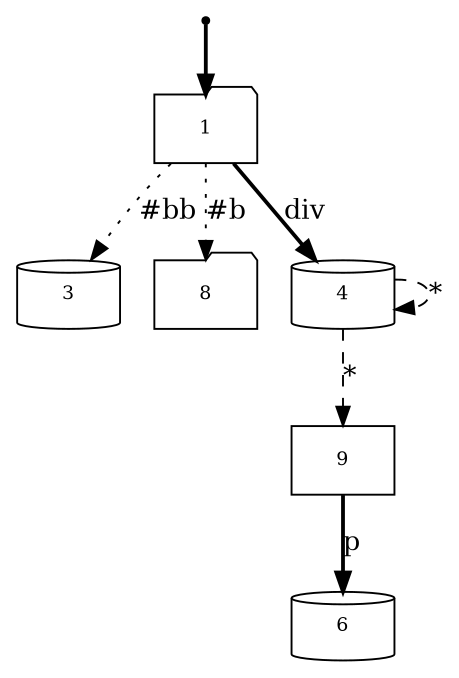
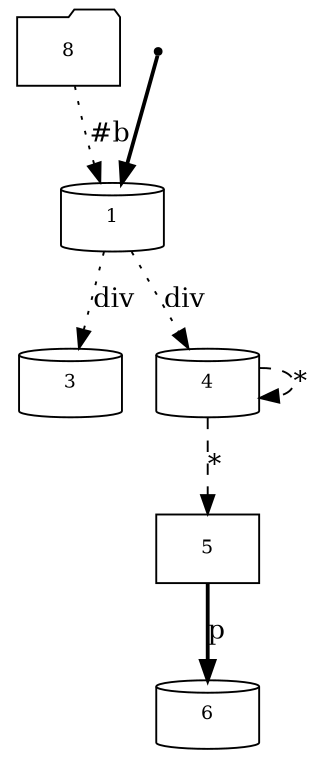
(206, 129) -> (112, 217)
(206, 202) -> (84, 125)
(268, 204) -> (155, 292)
(169, 212) -> (114, 300)
(343, 460) -> (208, 549)
